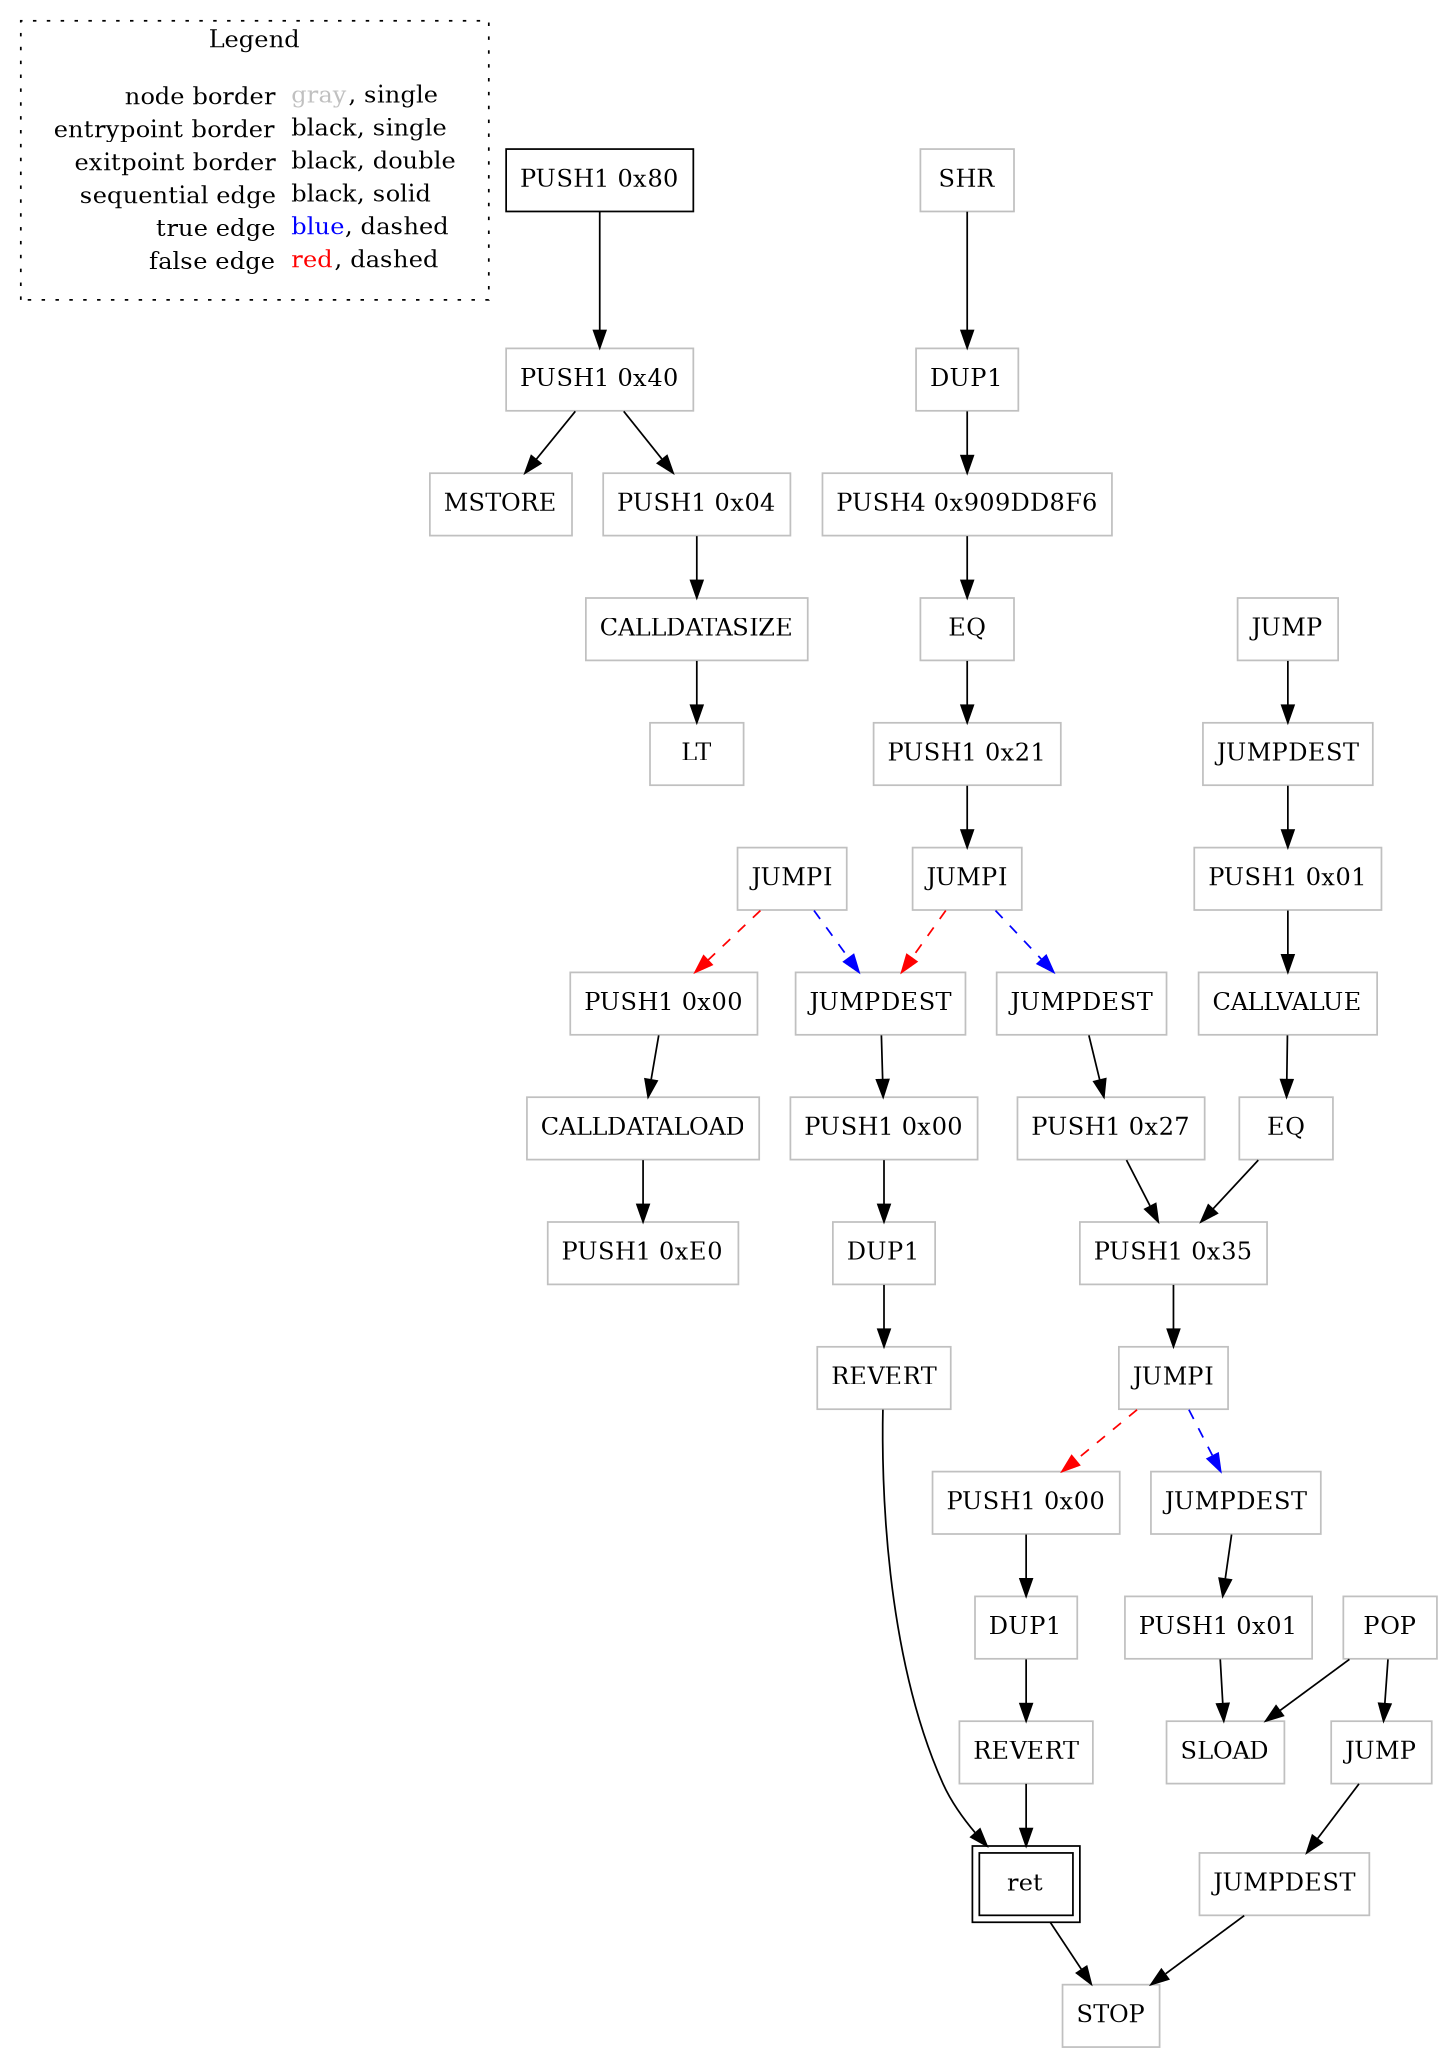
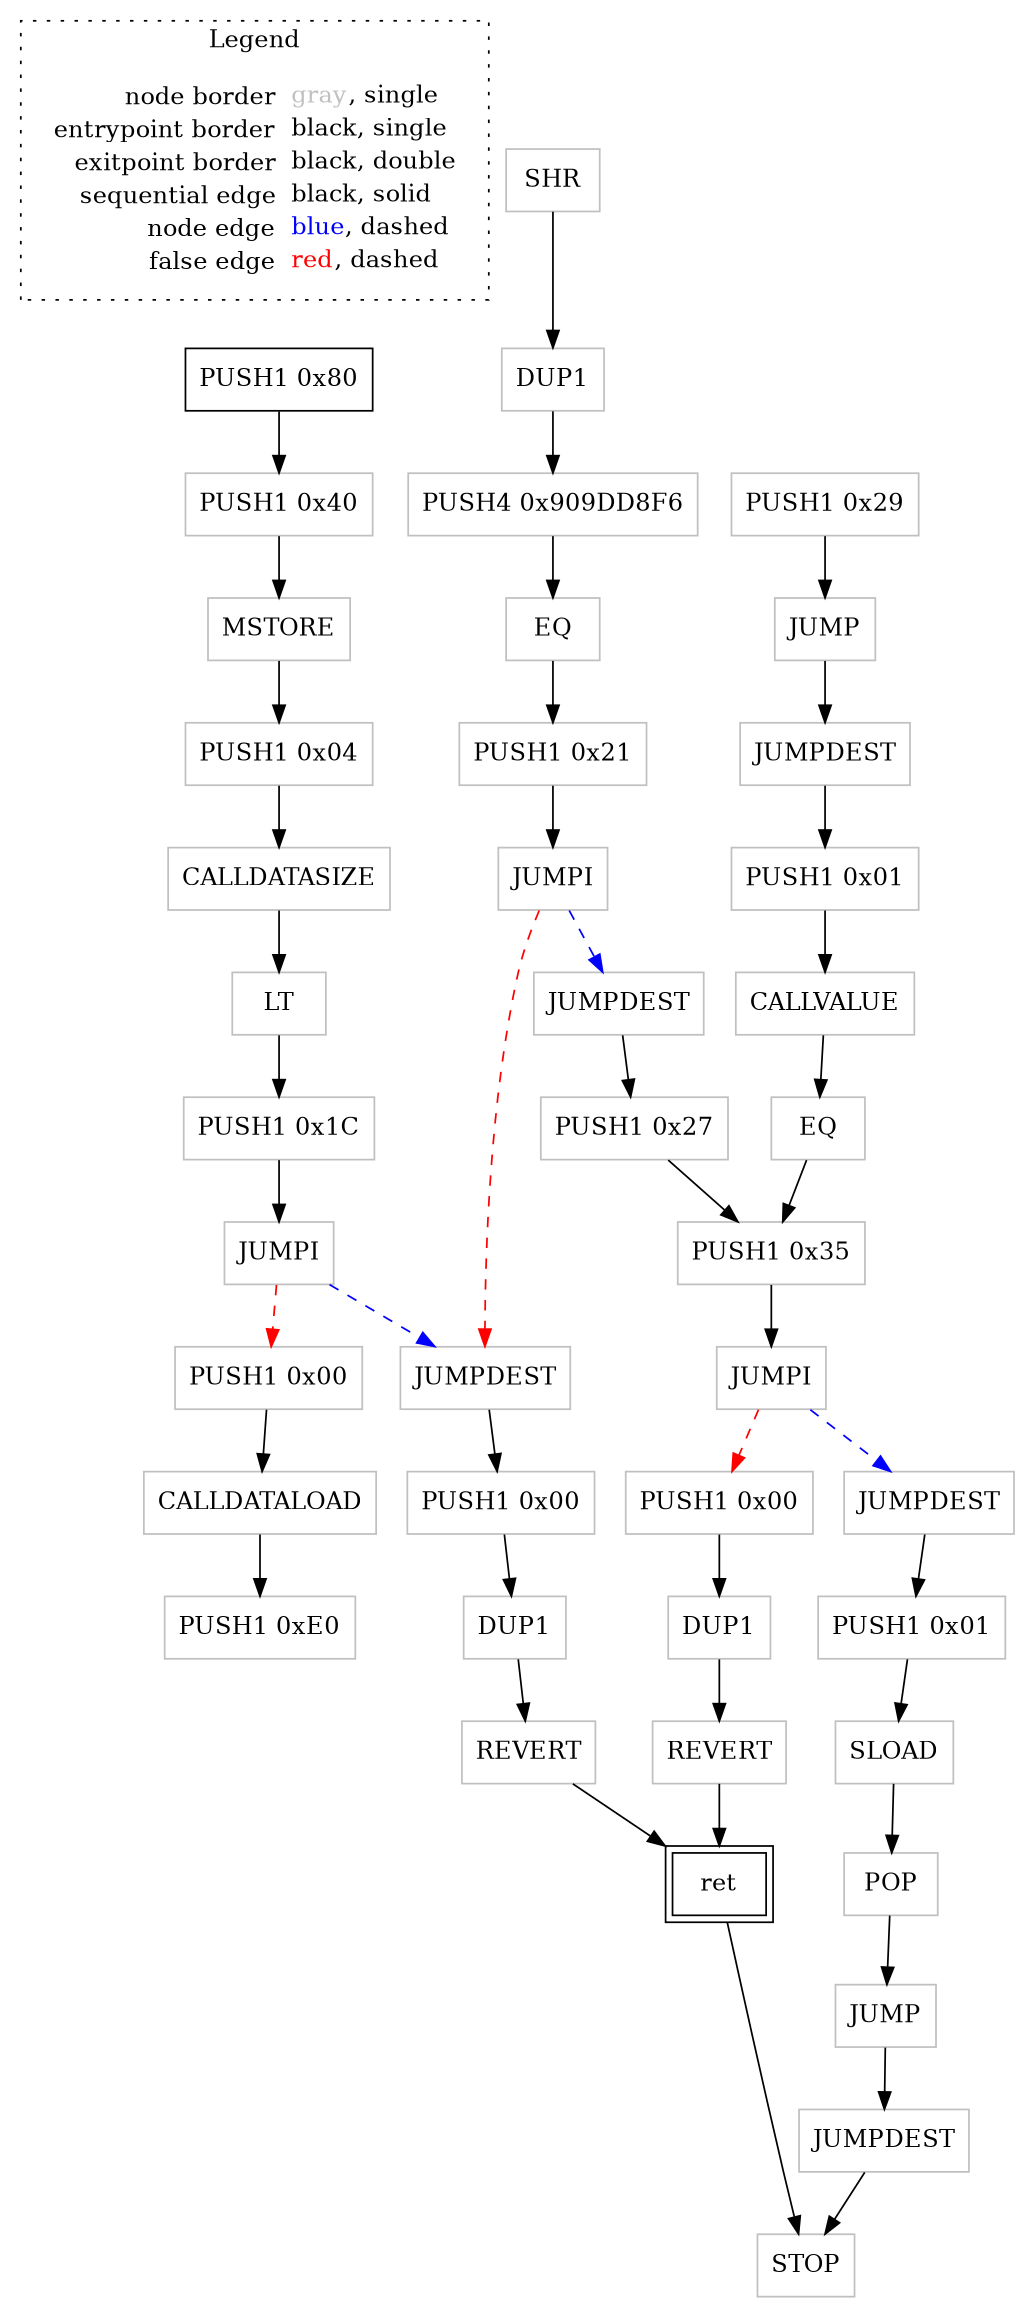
(220, 229) -> (216, 229)
(643, 435) -> (279, 683)
none -> (825, 504)
none -> (279, 1128)
(1315, 1685) -> (893, 1810)
